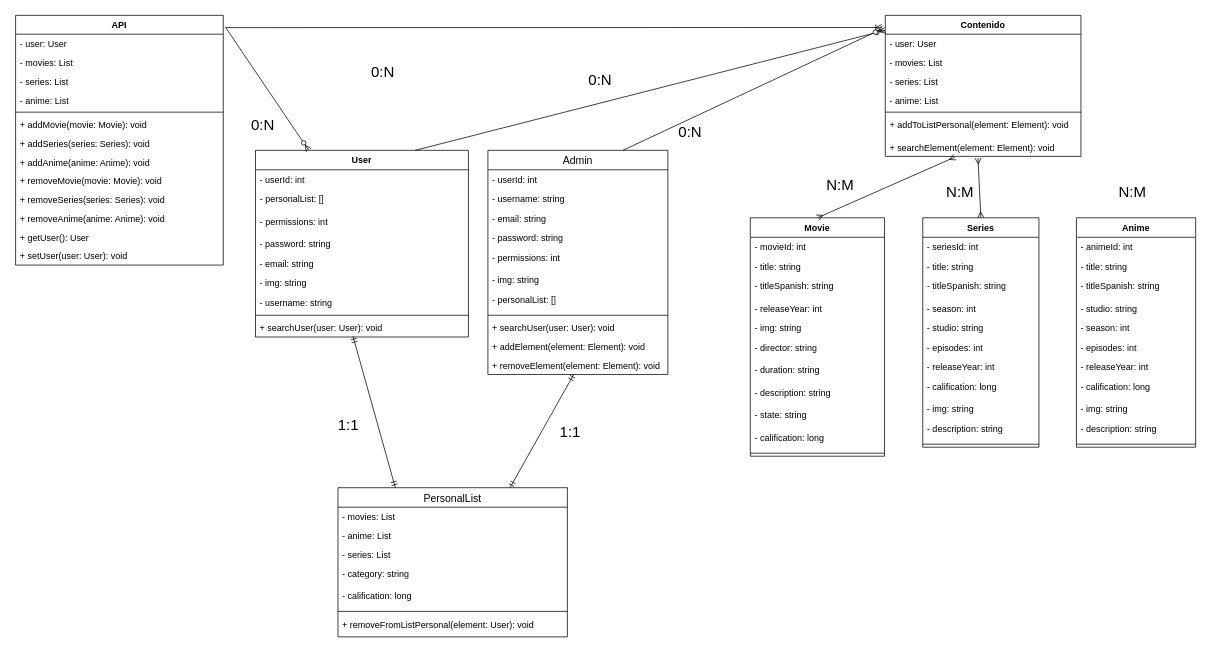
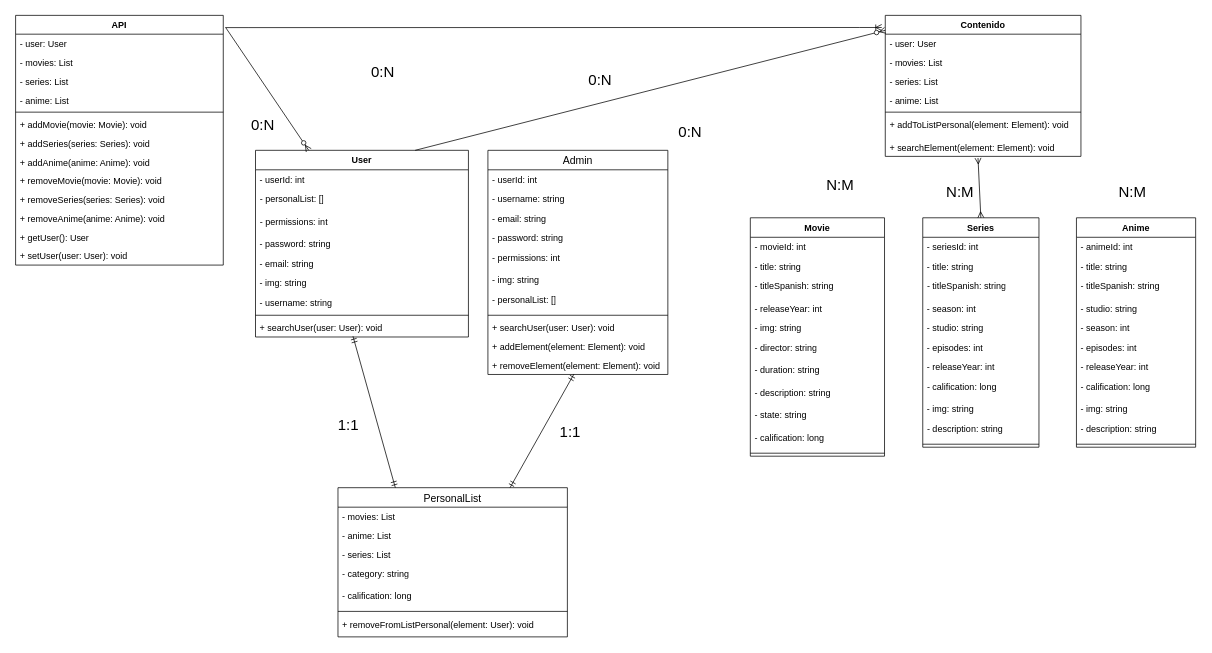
(746, 93) -> none
(885, 188) -> none
